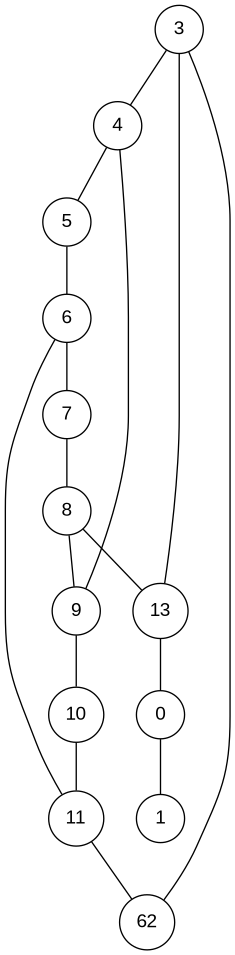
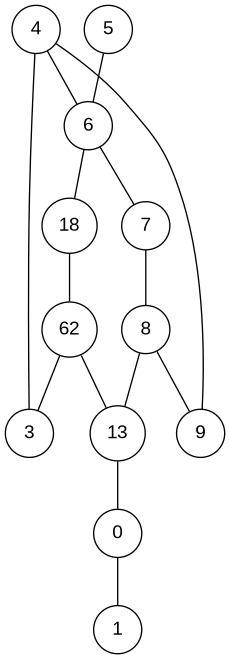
(92, 174) -> (62, 78)
(179, 319) -> (94, 382)
(76, 715) -> none
(76, 819) -> (70, 226)
